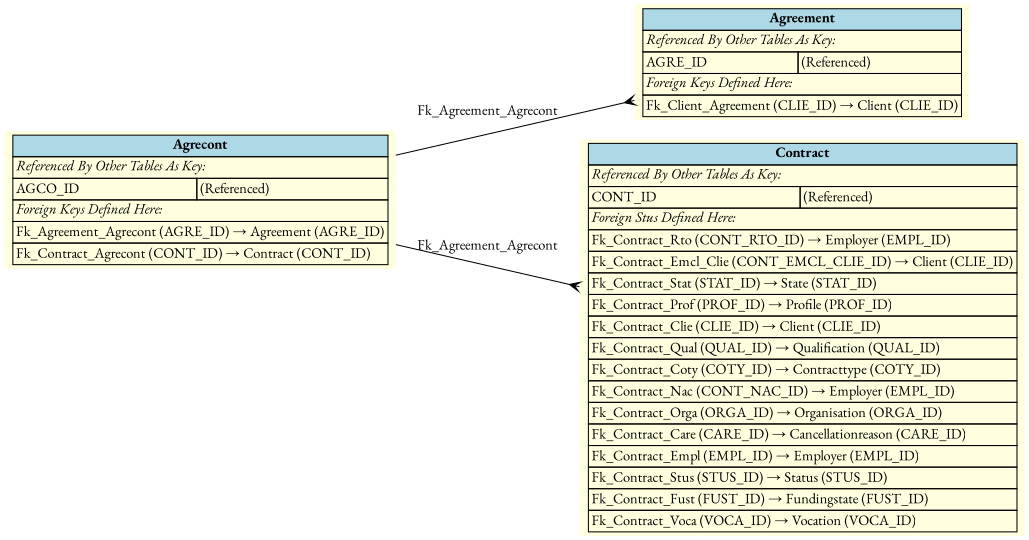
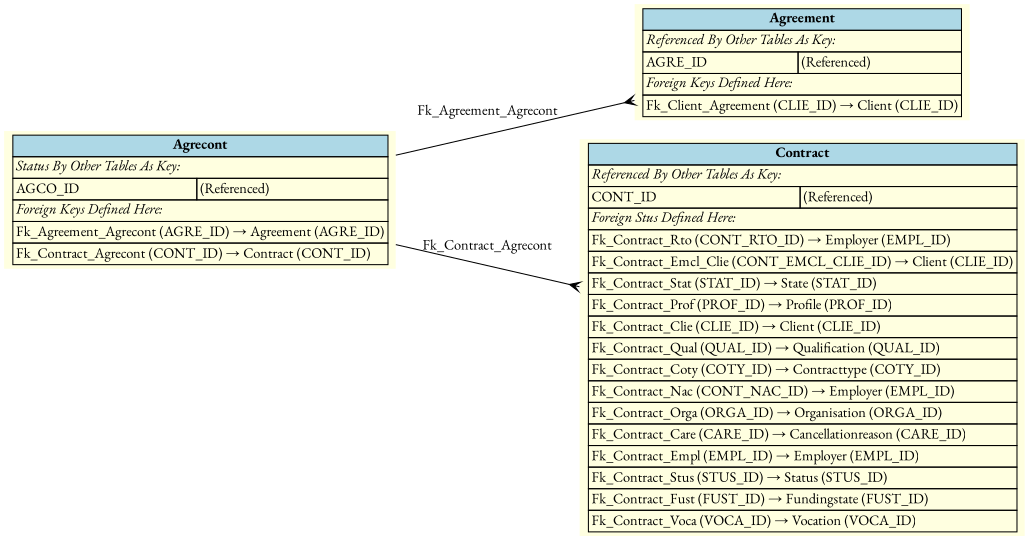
(111, 166) -> (98, 166)
(488, 246) -> (488, 246)
